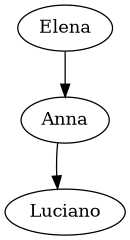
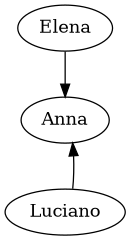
(57, 159) -> (74, 172)
